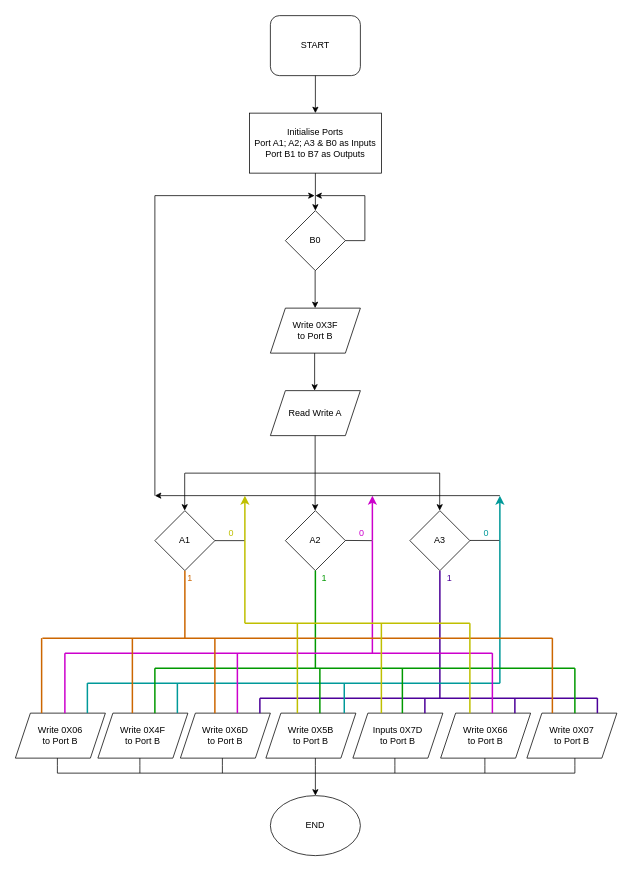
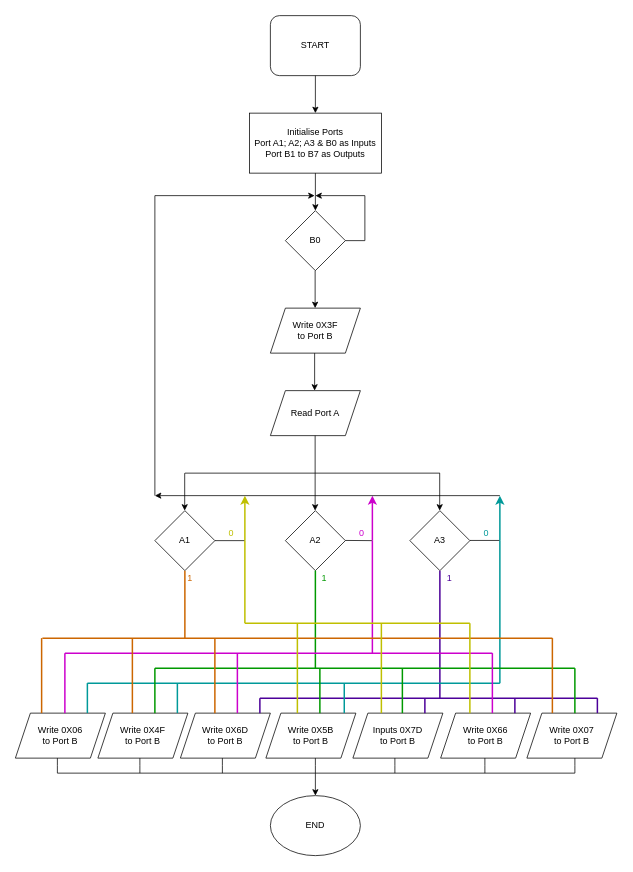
(315, 413) -> (315, 413)
